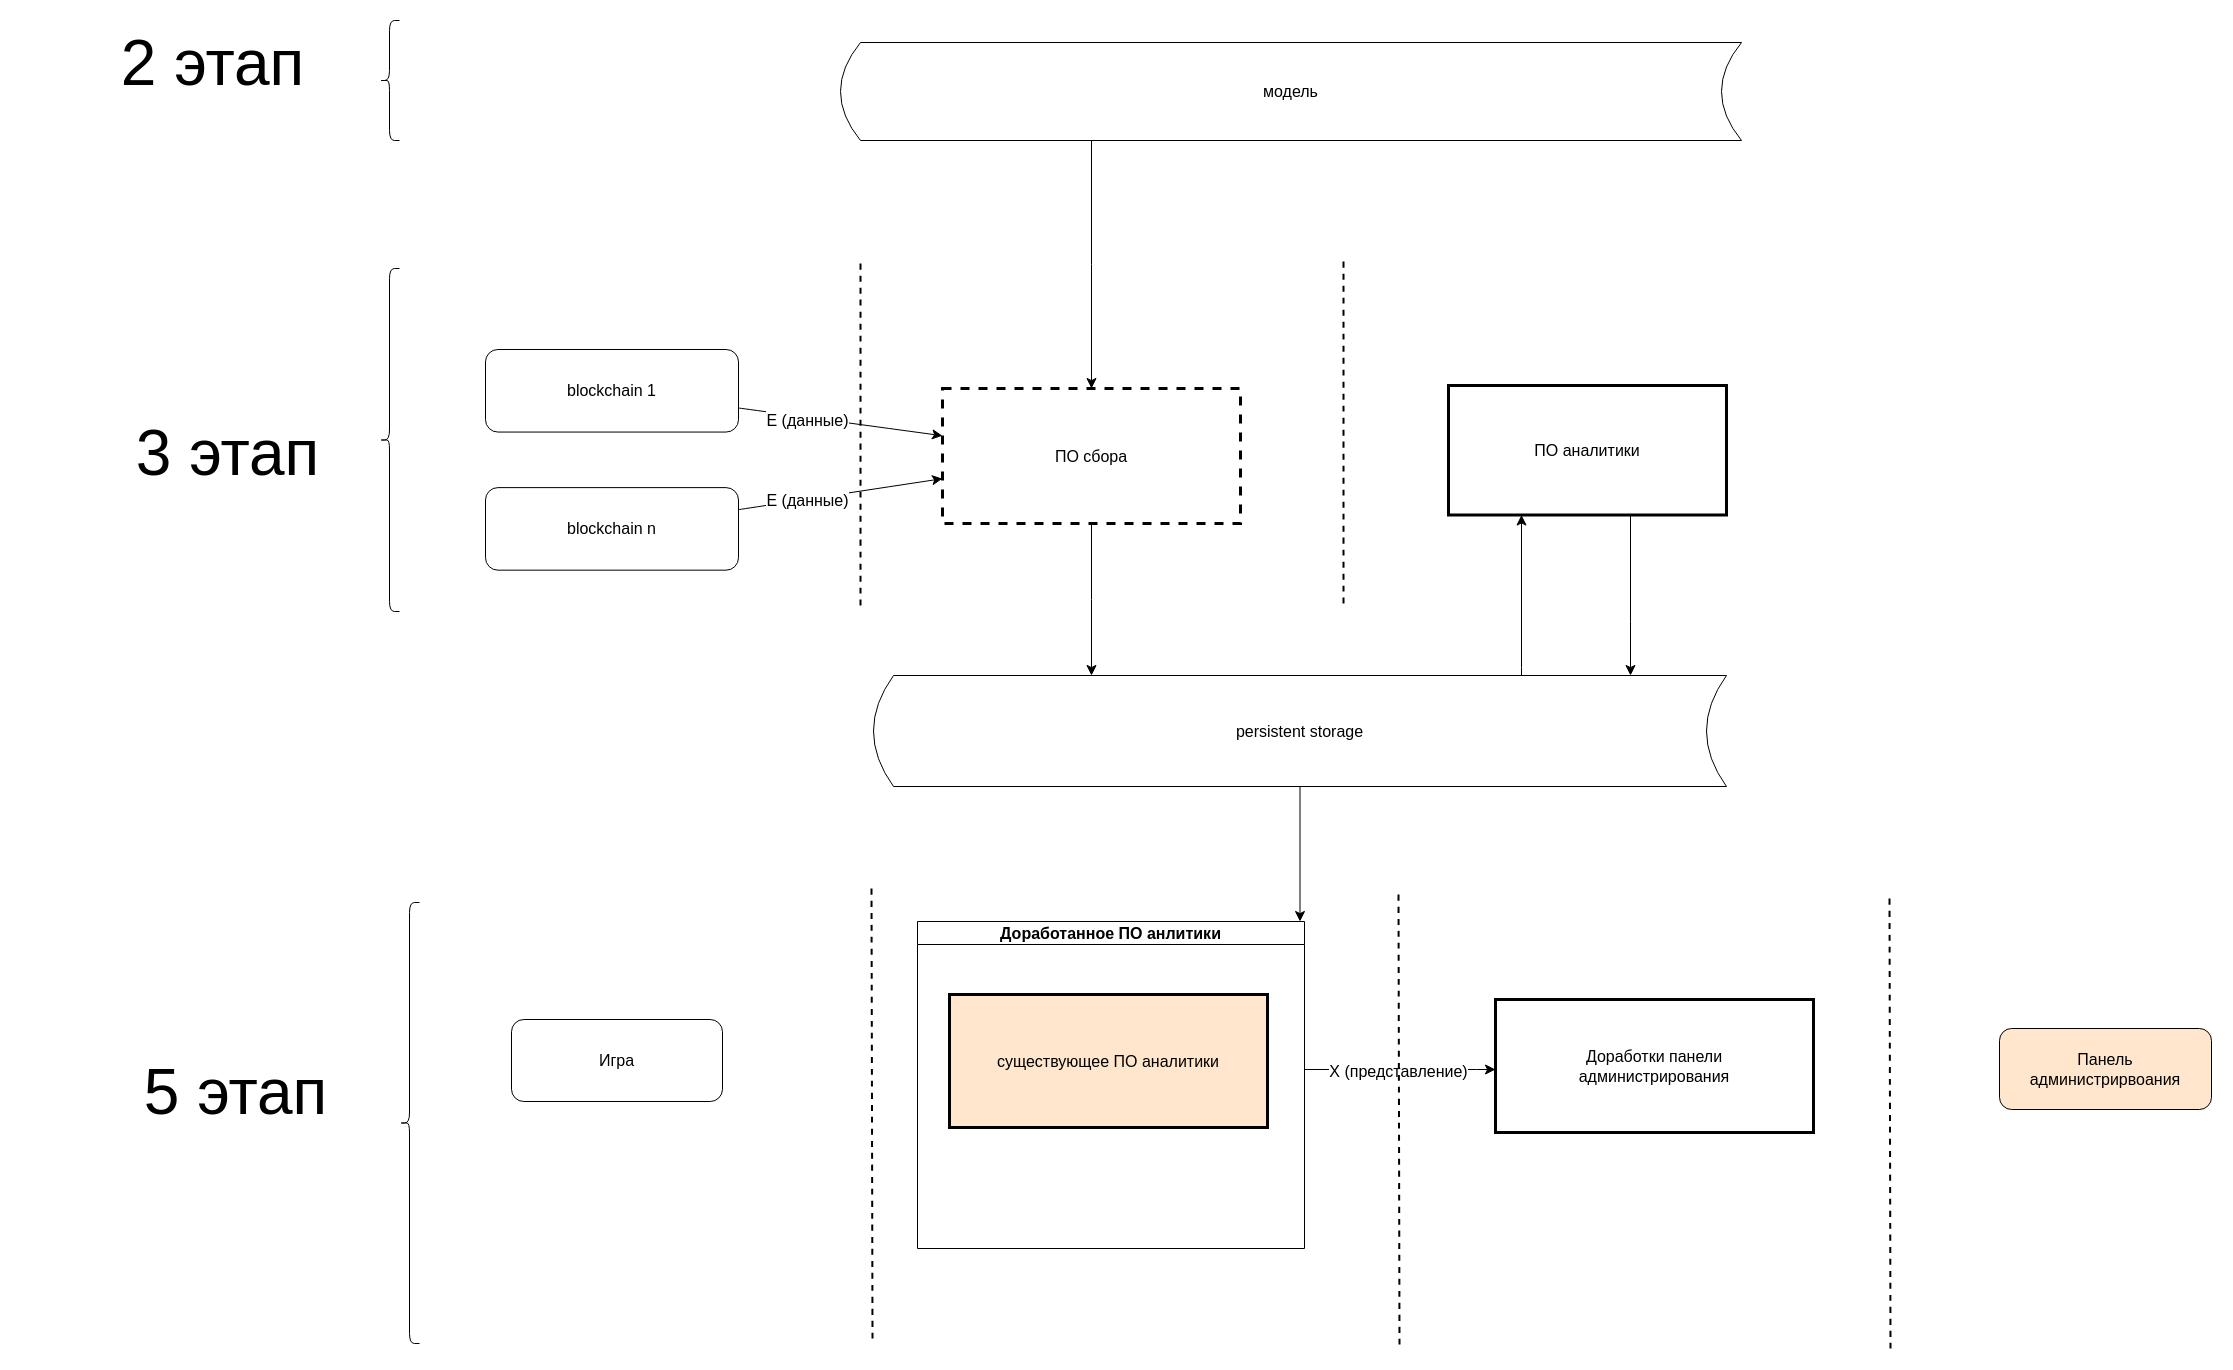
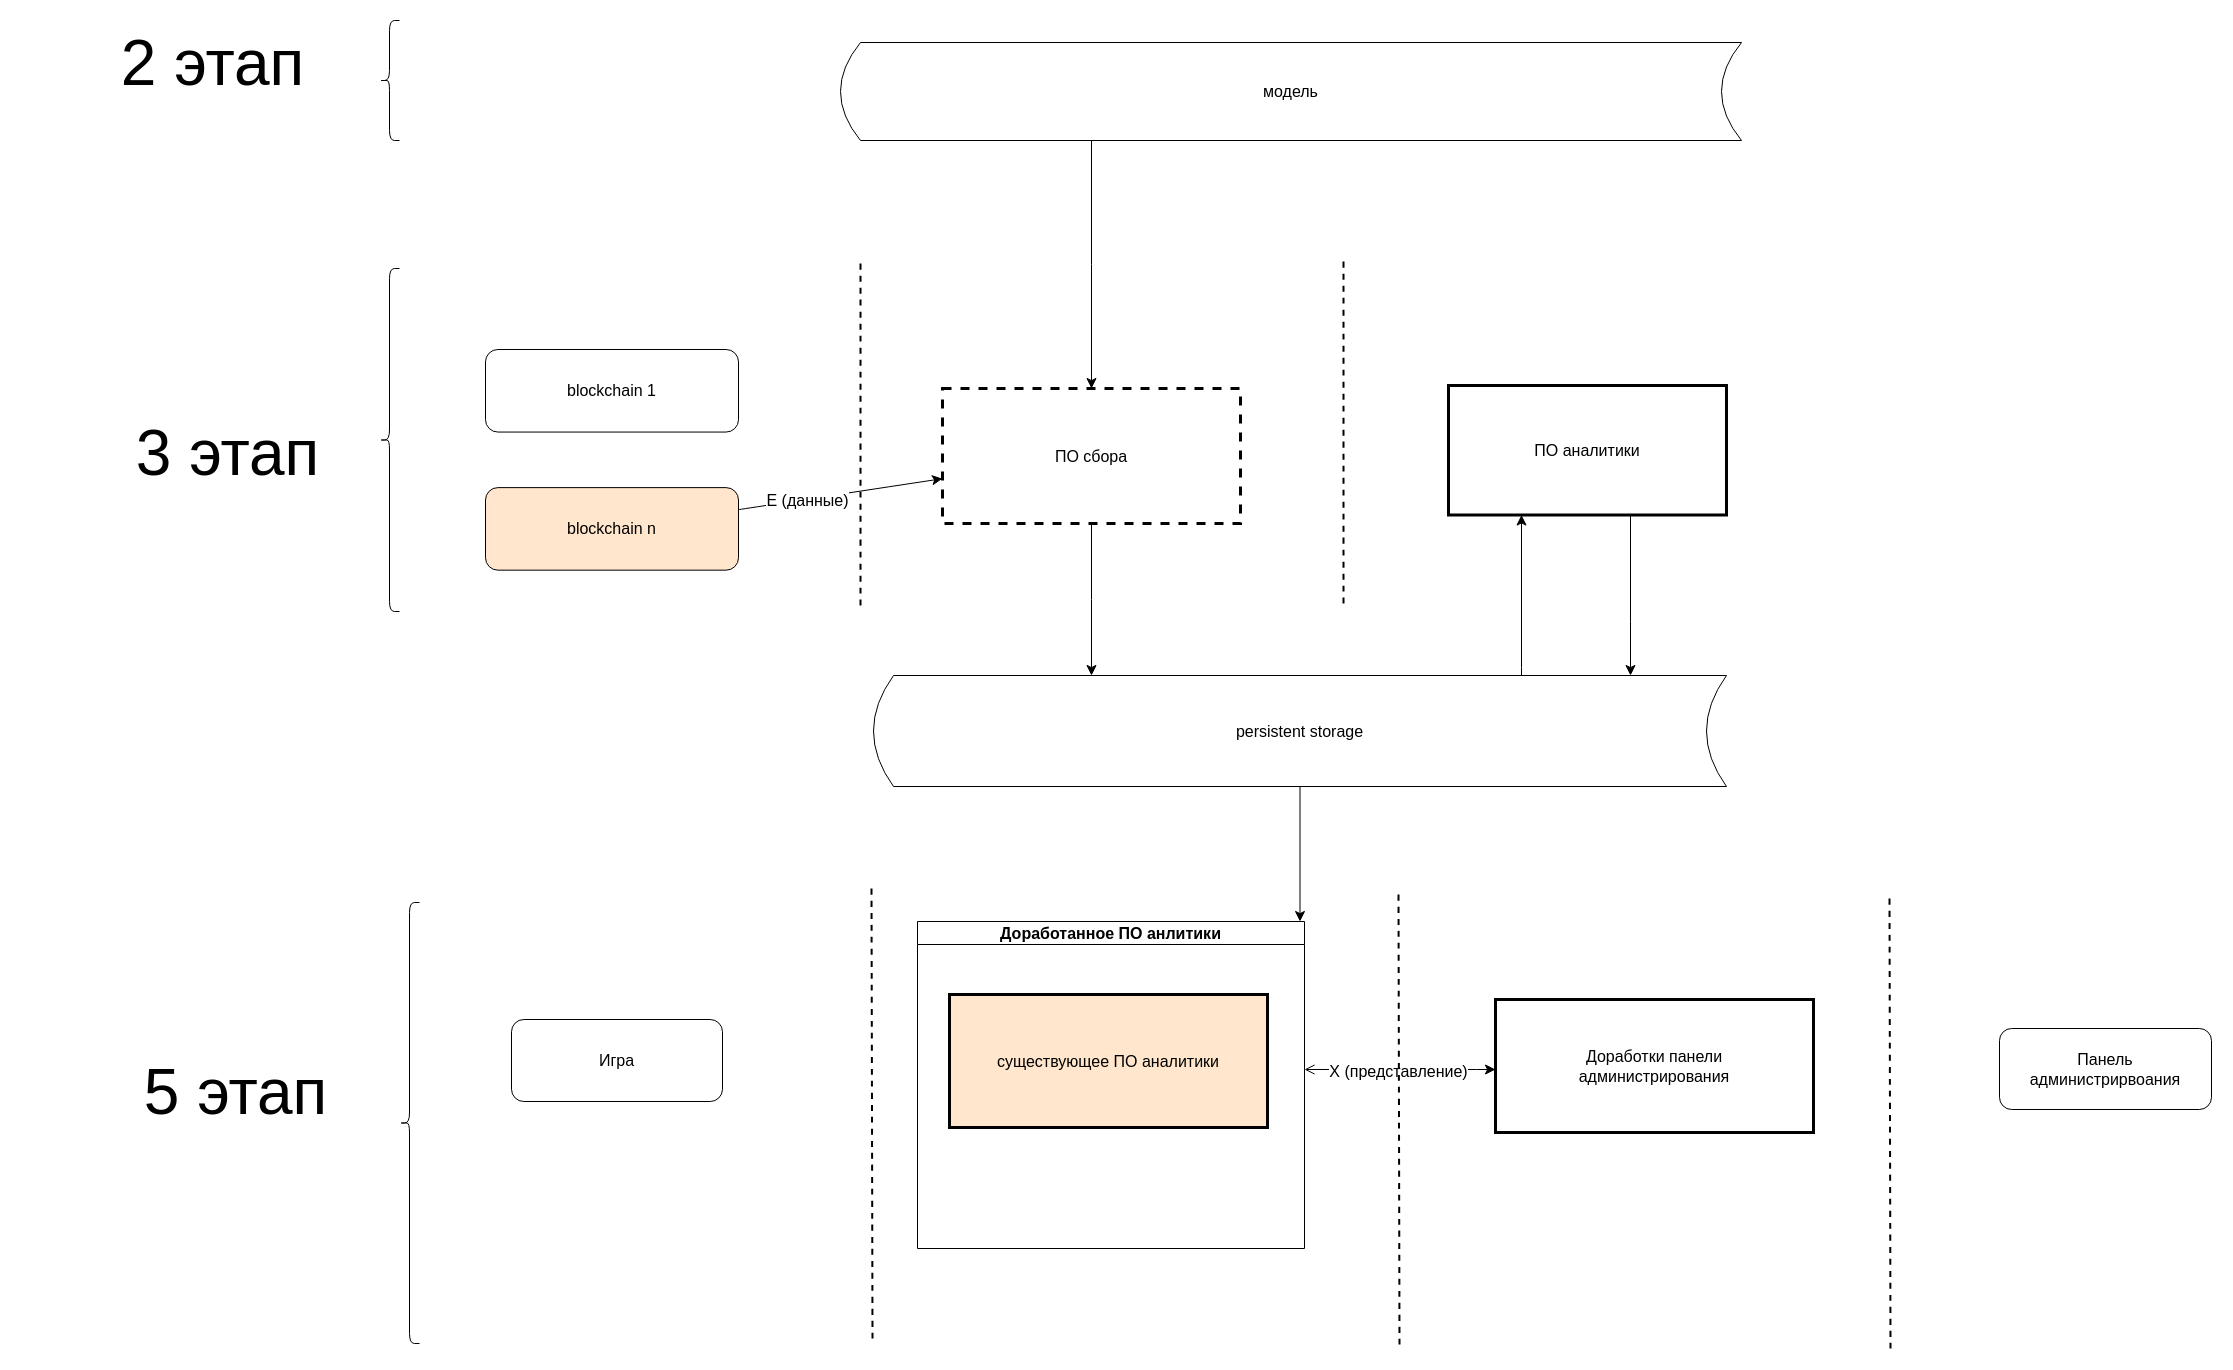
(839, 422) -> none
(612, 529) -> (612, 529)
(2106, 1069) -> (2106, 1069)
(1311, 1070) -> (1311, 1070)
